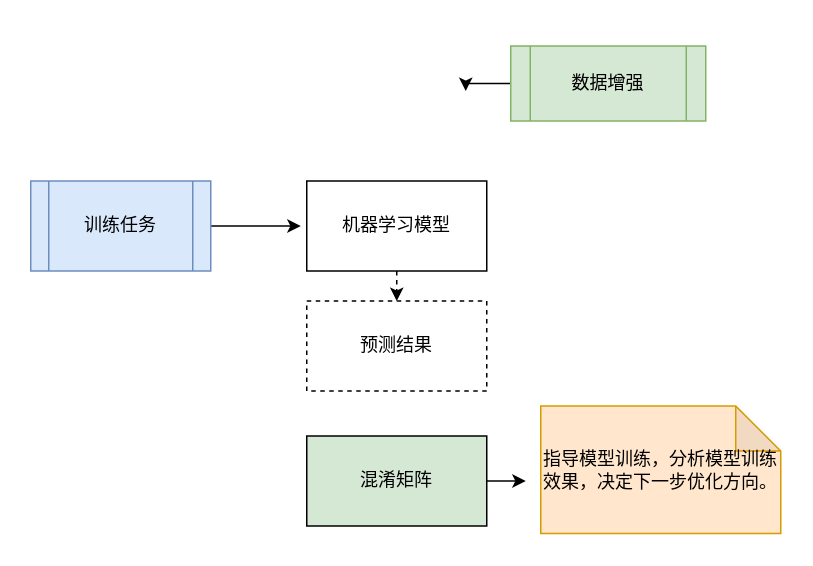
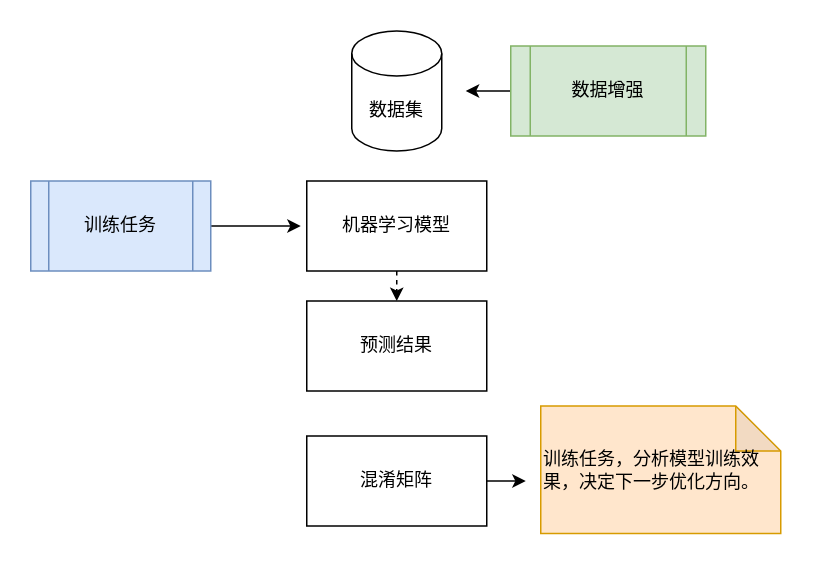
(608, 83) -> (608, 91)
none -> (397, 91)
(397, 346) -> (397, 346)
(662, 470) -> (662, 470)
(397, 481) -> (397, 481)
